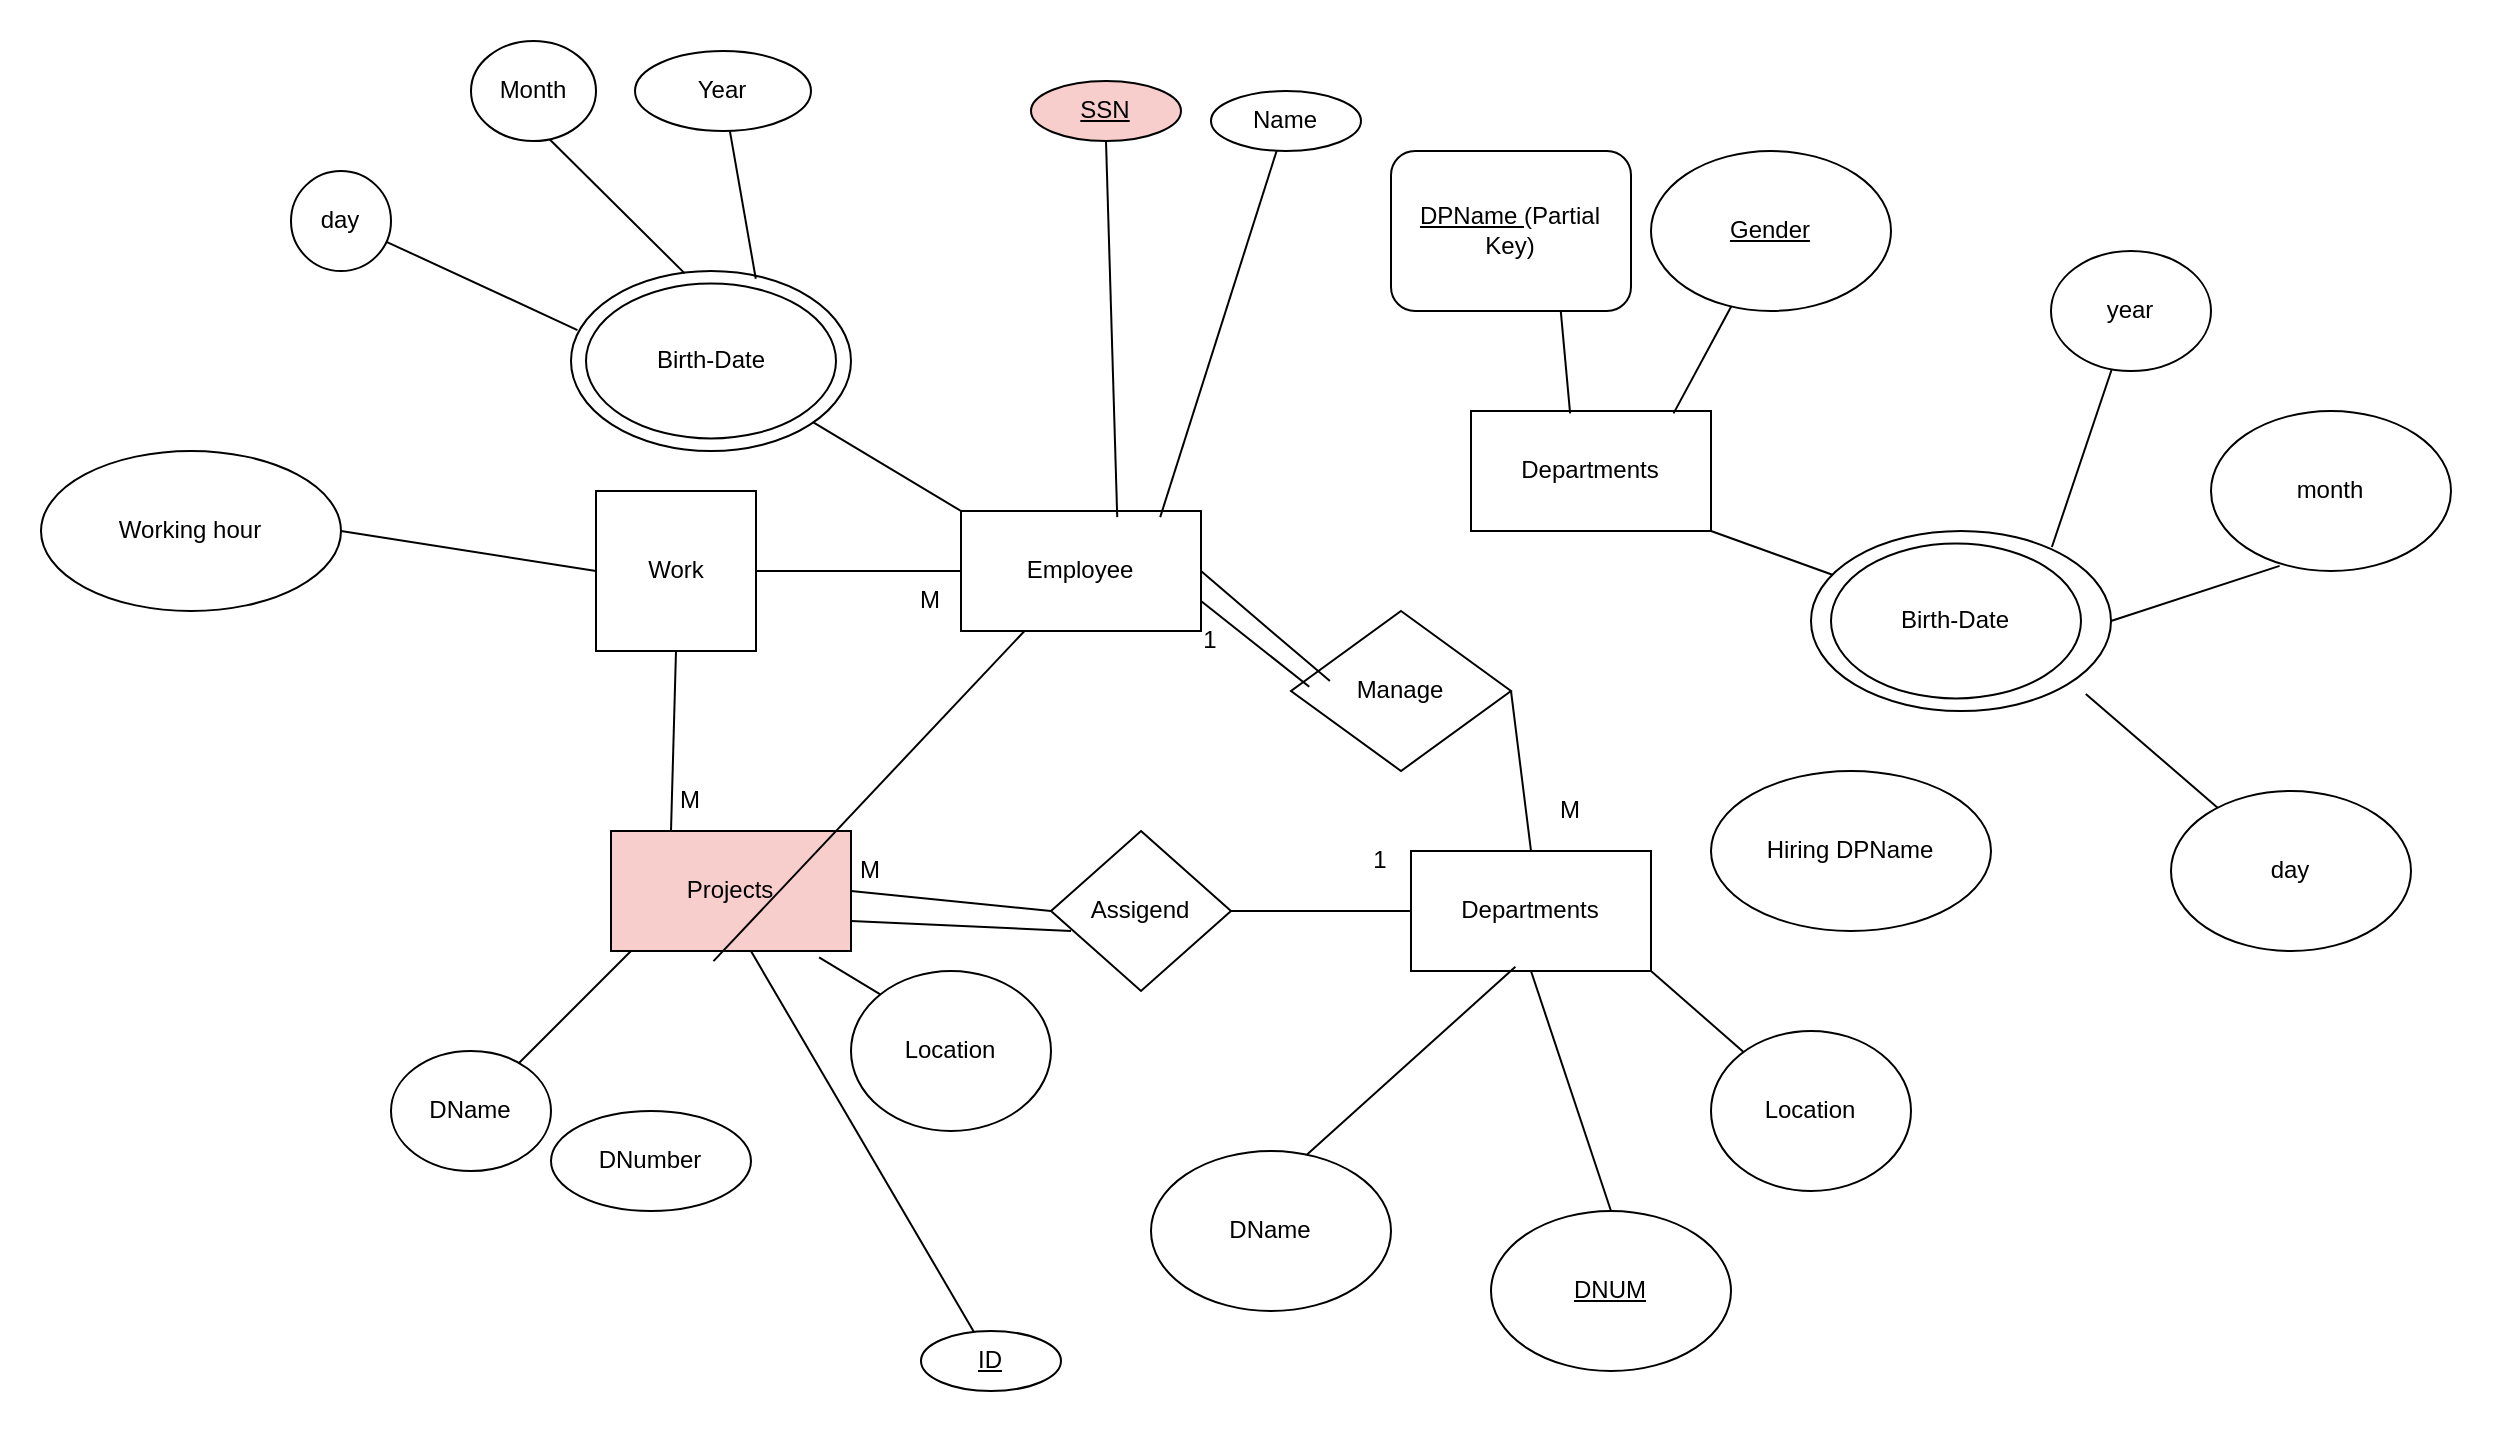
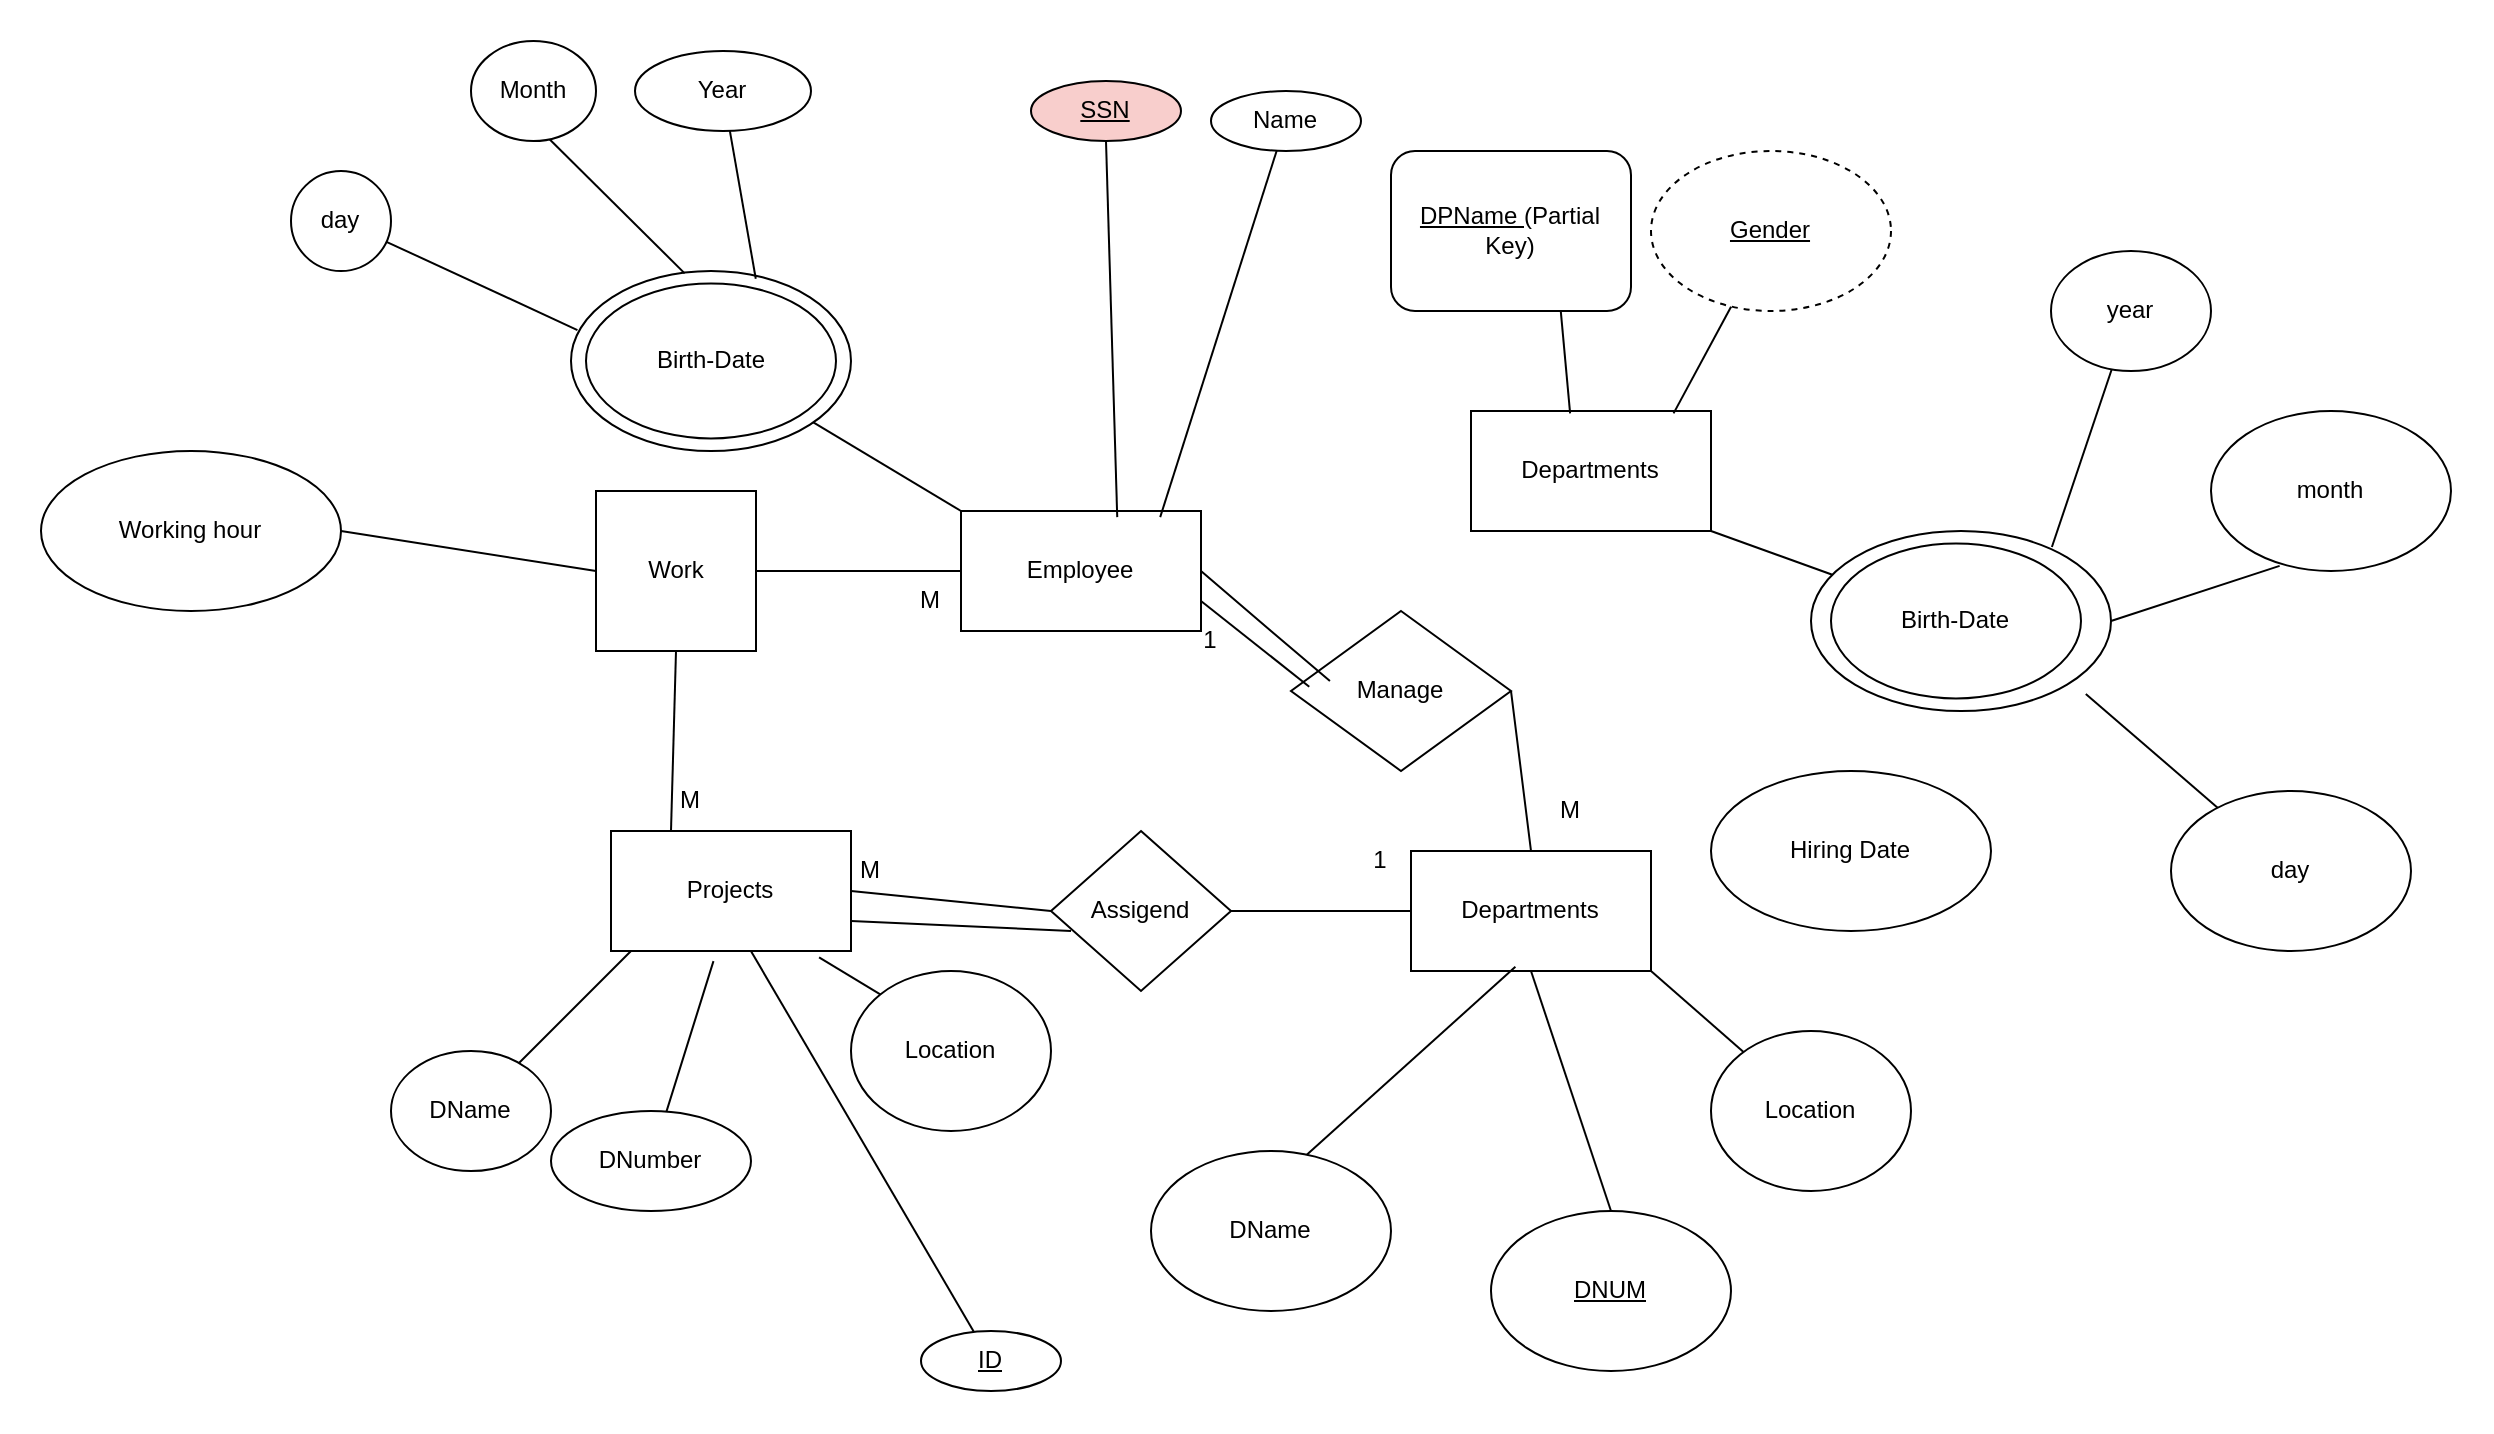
(1771, 231) -> (1771, 231)
(869, 796) -> (690, 1036)
(1851, 851) -> (1851, 851)
(731, 891) -> (731, 891)
